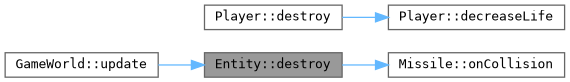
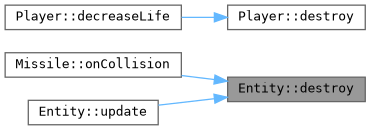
(359, 17) -> (198, 17)
(82, 65) -> (93, 113)
(359, 65) -> (198, 78)
